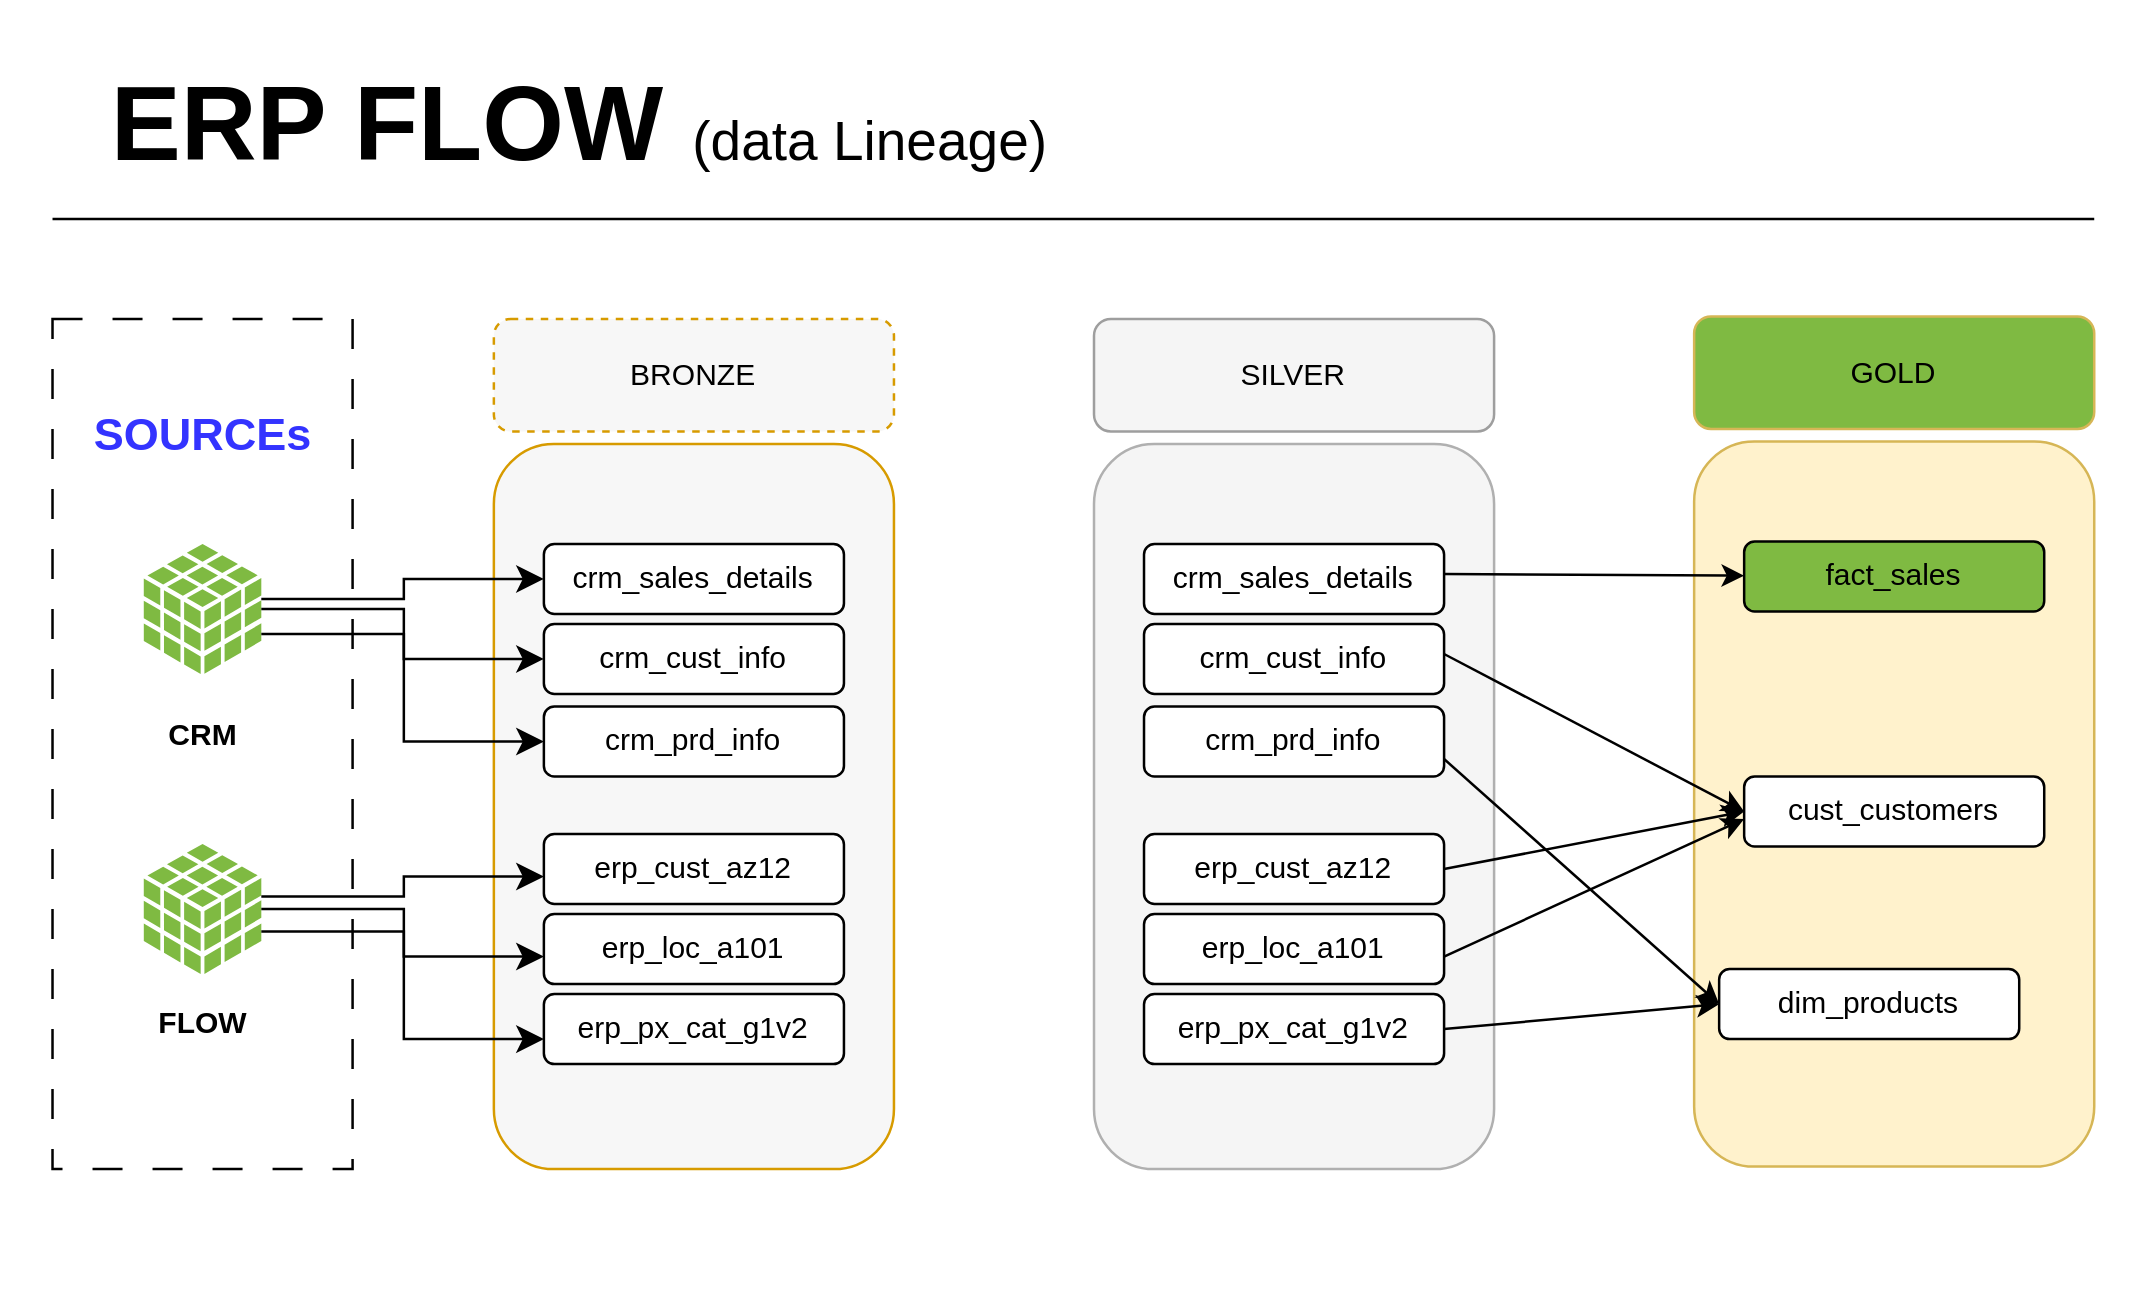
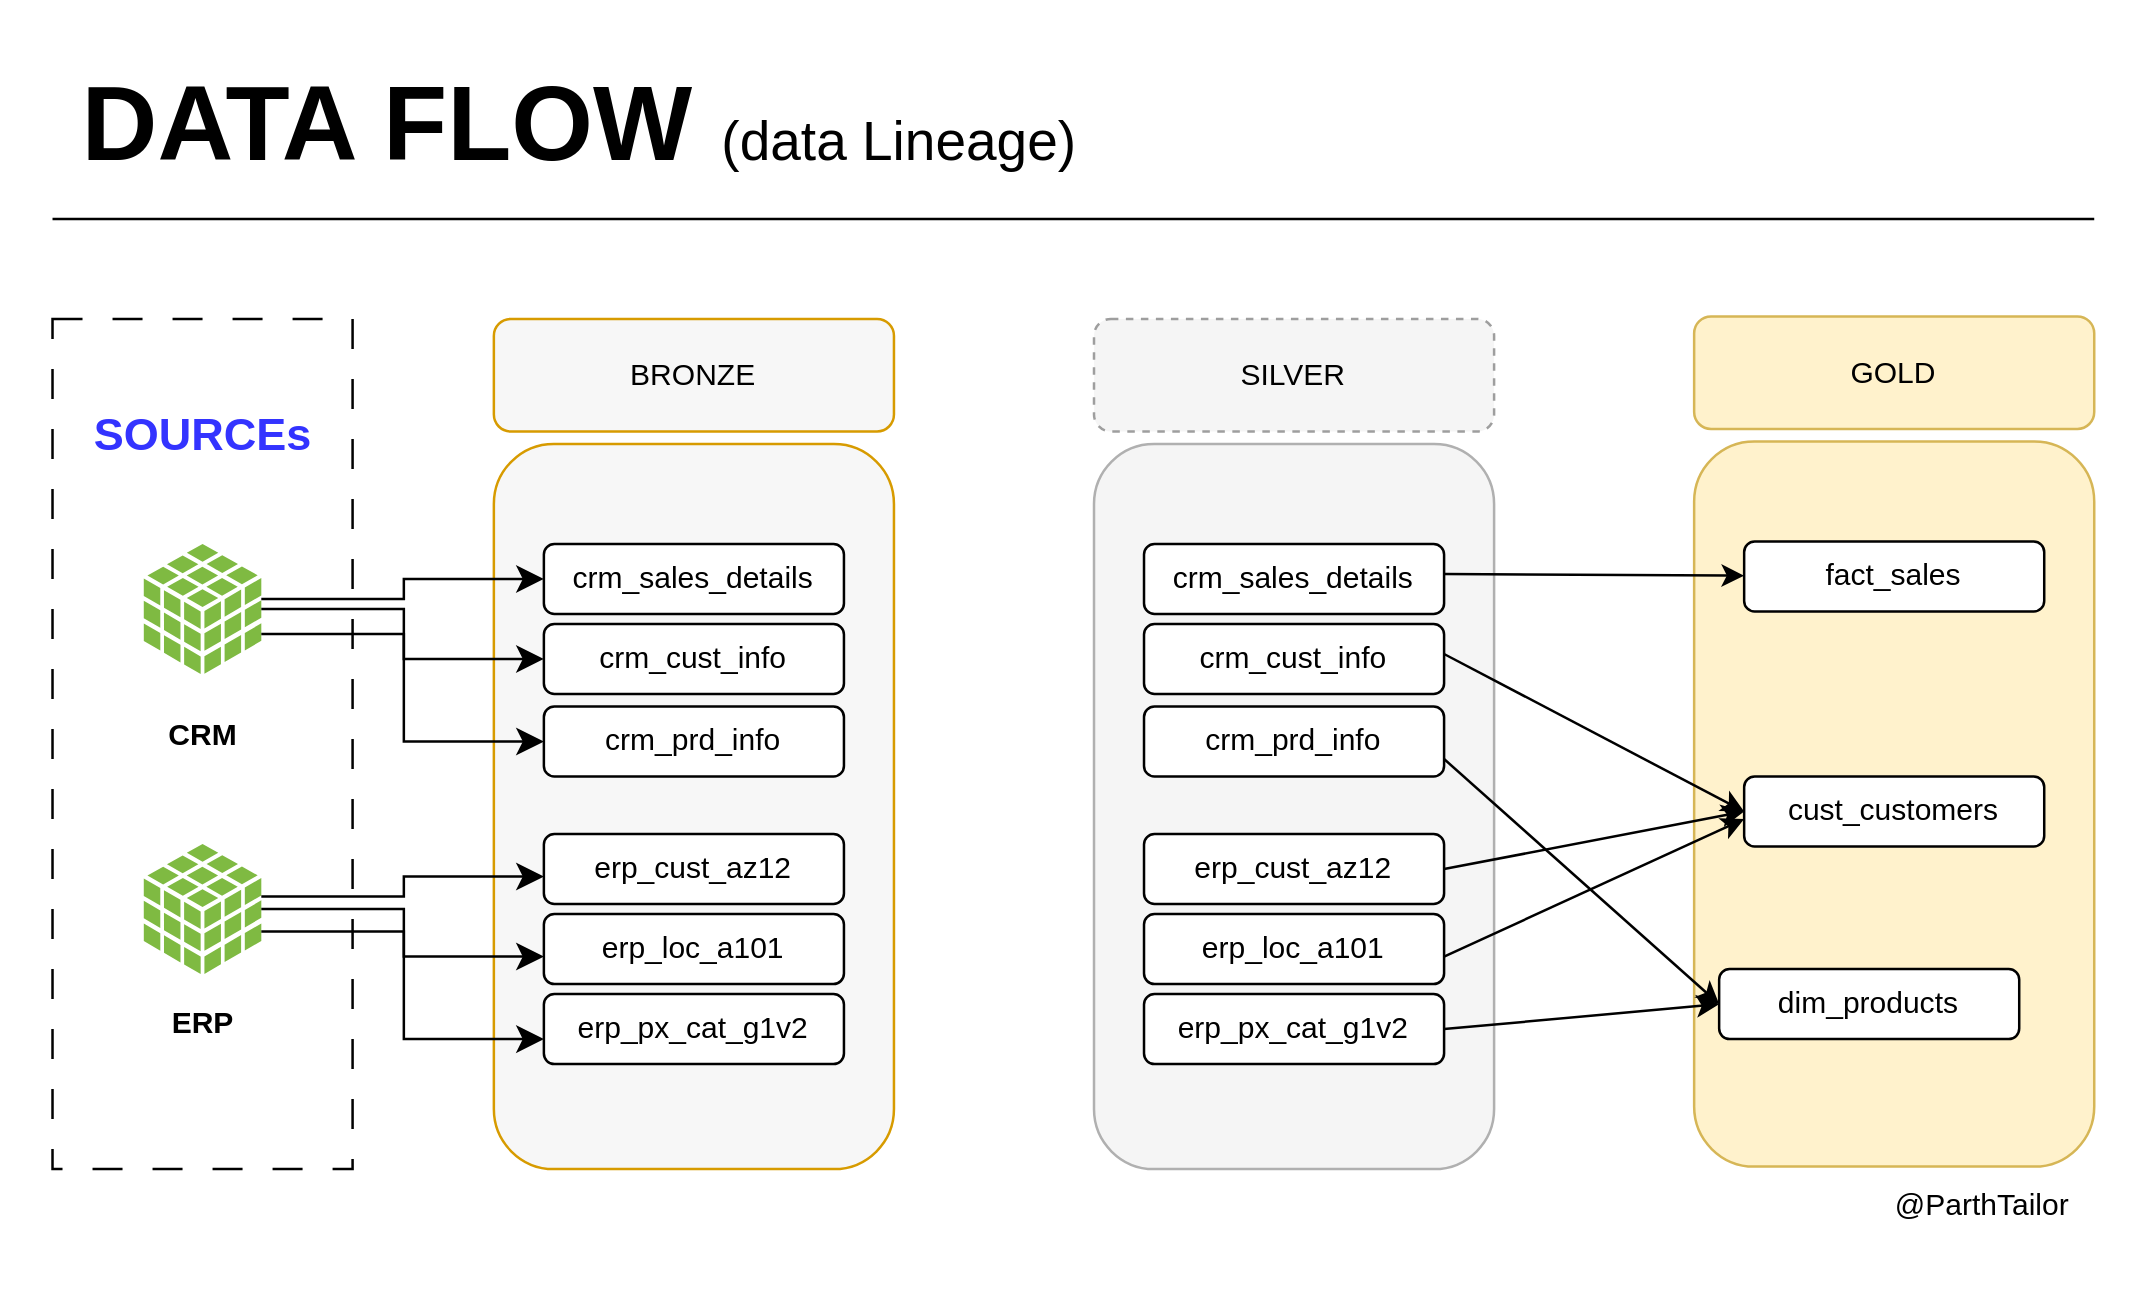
(580, 126) -> (580, 126)
(1894, 373) -> (1894, 373)
(694, 375) -> (694, 375)
(1294, 375) -> (1294, 375)
(1894, 576) -> (1894, 576)
(204, 744) -> (204, 744)
none -> (1981, 1206)
